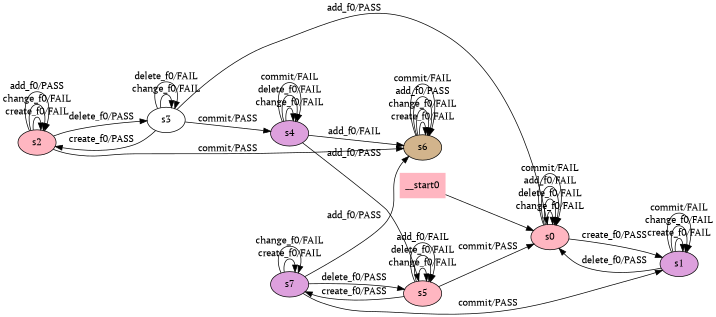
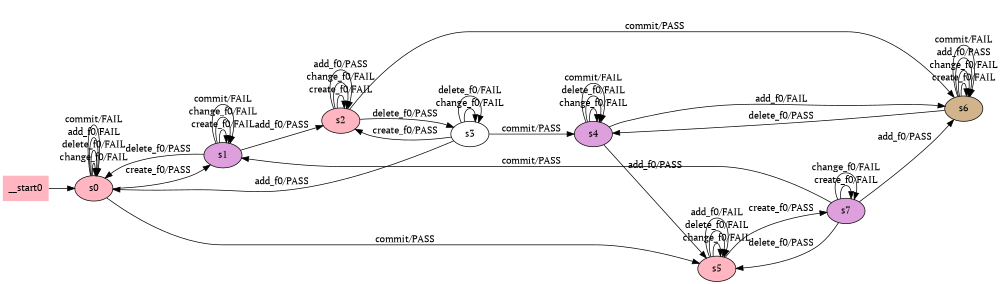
none -> (782, 124)
none -> (278, 139)
(483, 267) -> (395, 245)
